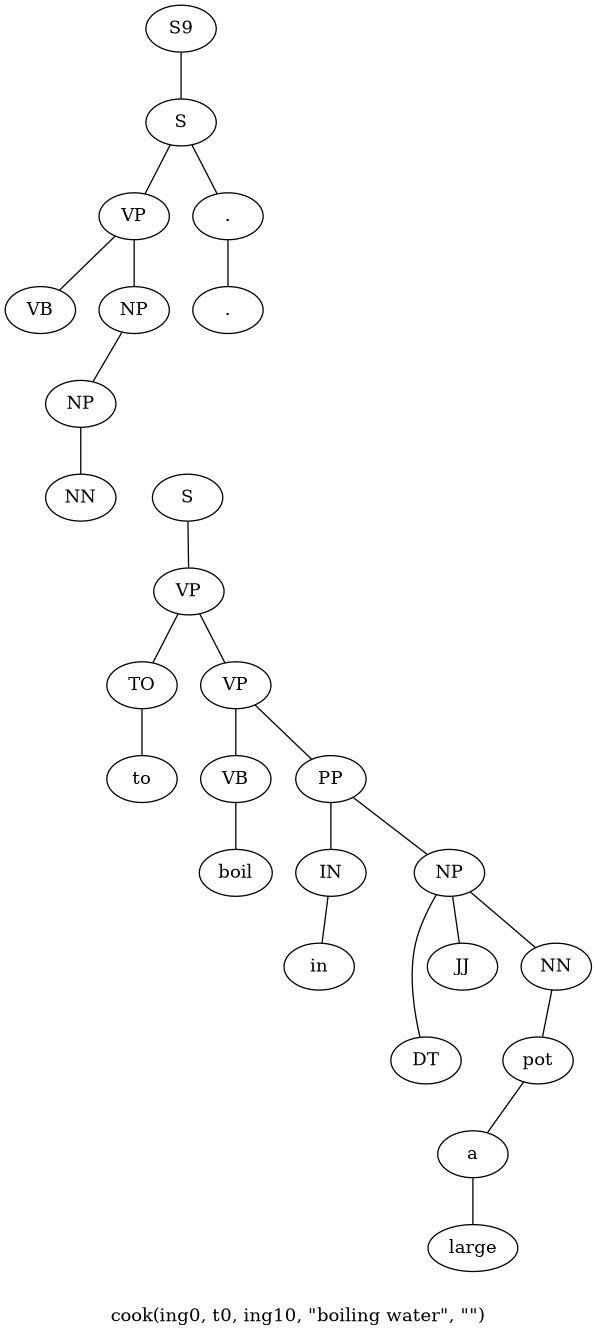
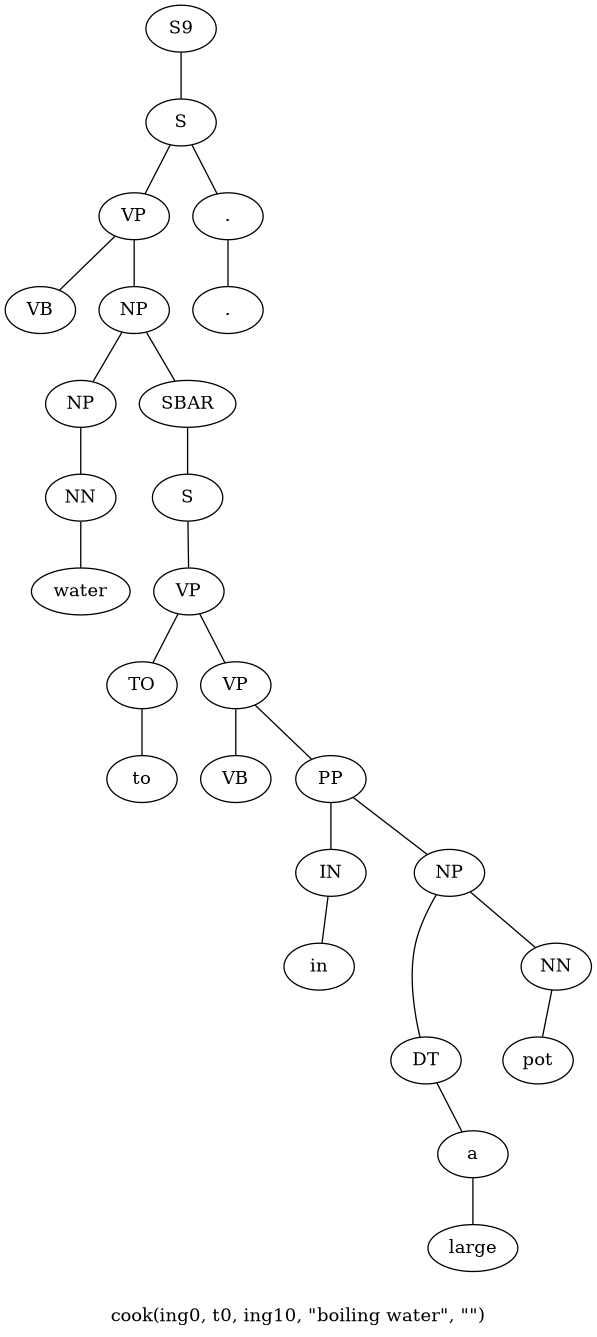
none -> (188, 404)
none -> (81, 591)
(236, 873) -> none
(462, 967) -> none
(505, 1107) -> (449, 1107)
